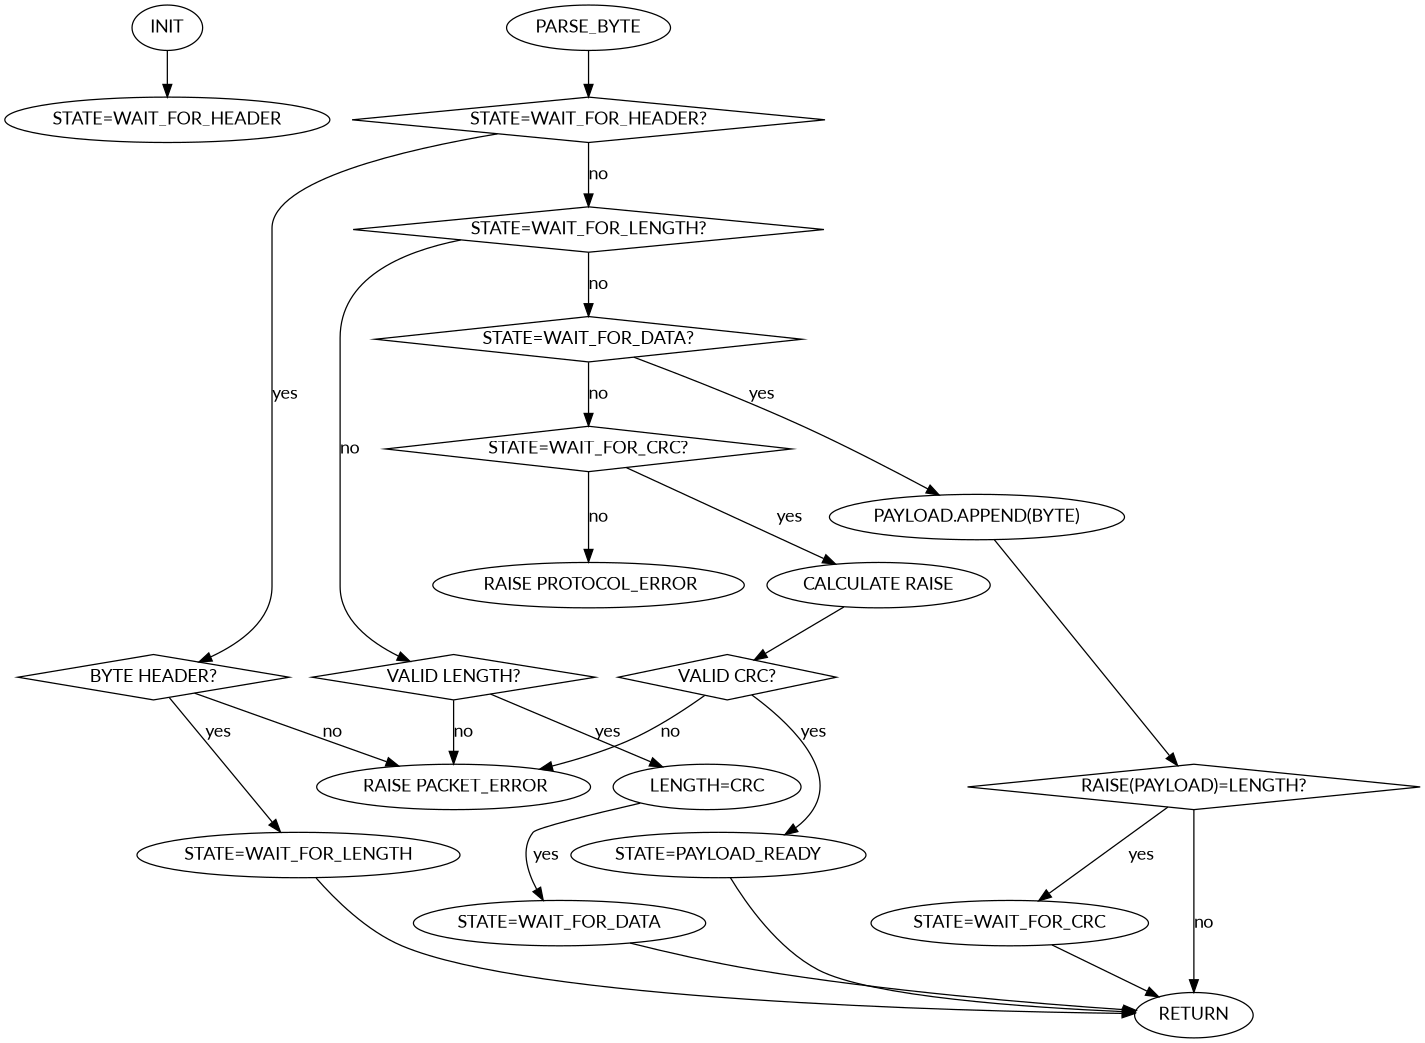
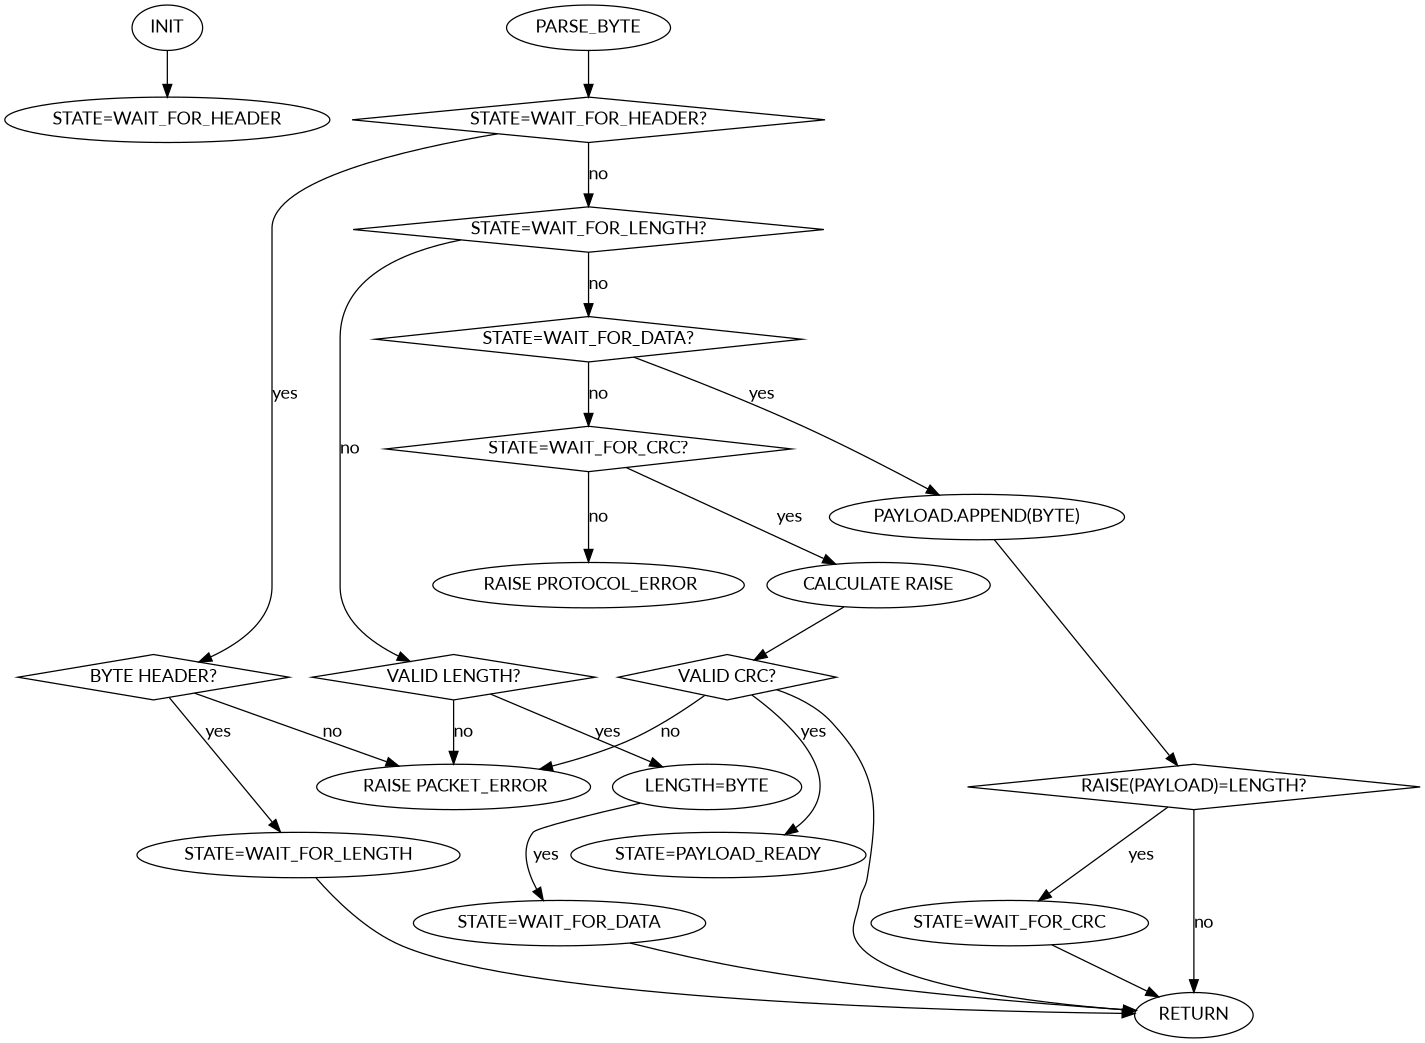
(707, 787) -> (707, 787)
(820, 971) -> (854, 933)
